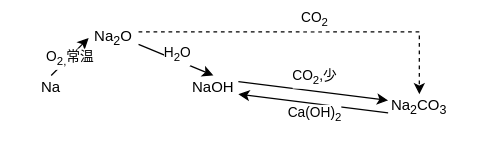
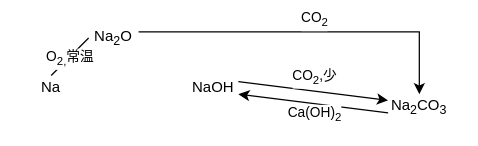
(306, 32) -> (306, 32)
(82, 44) -> (85, 42)
(159, 53) -> none
